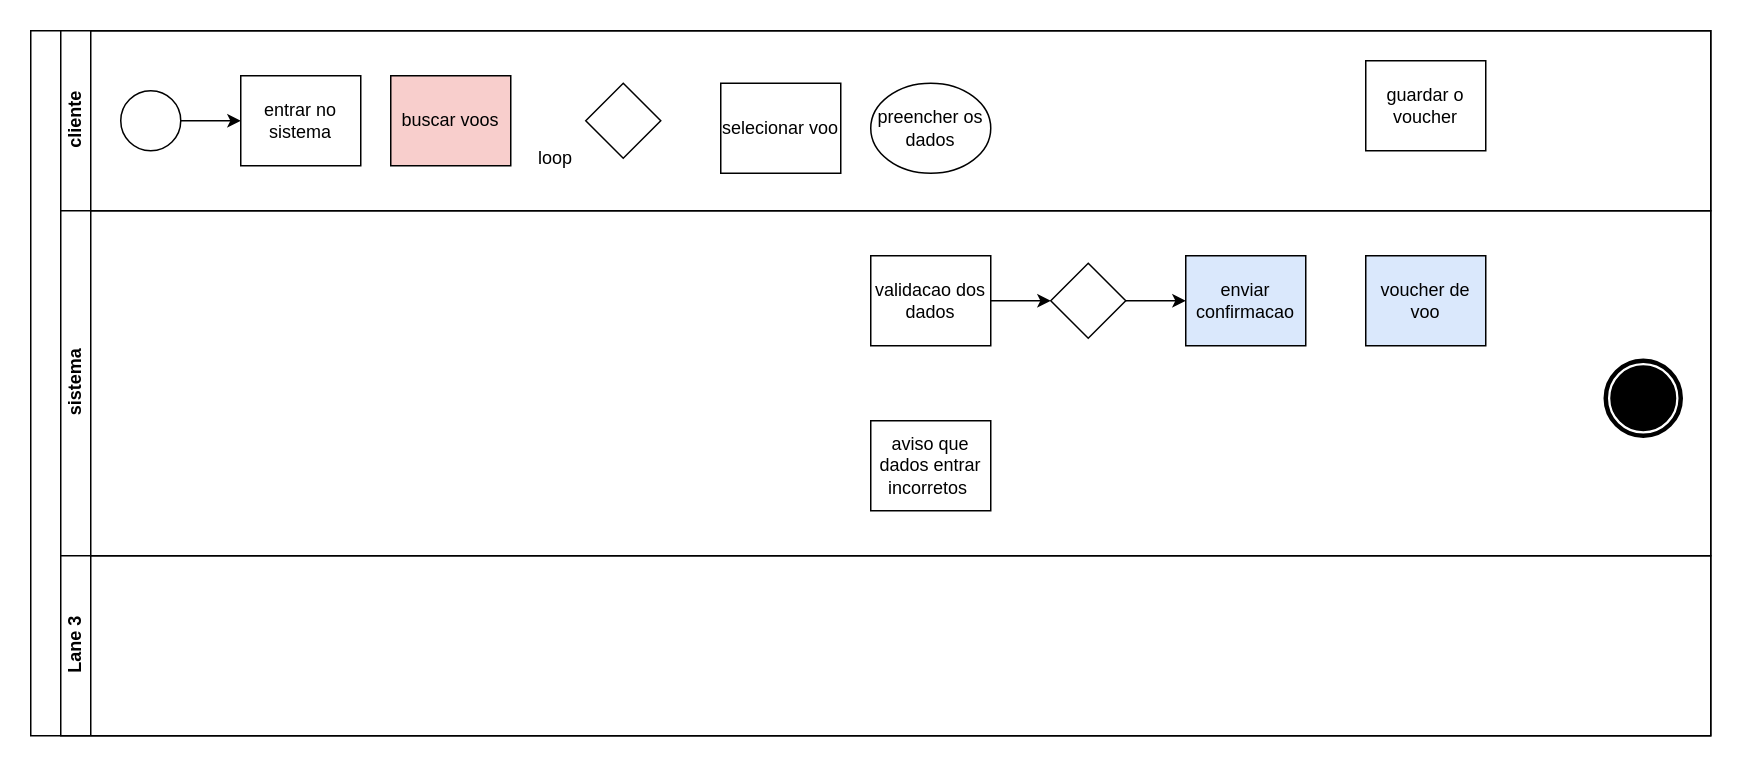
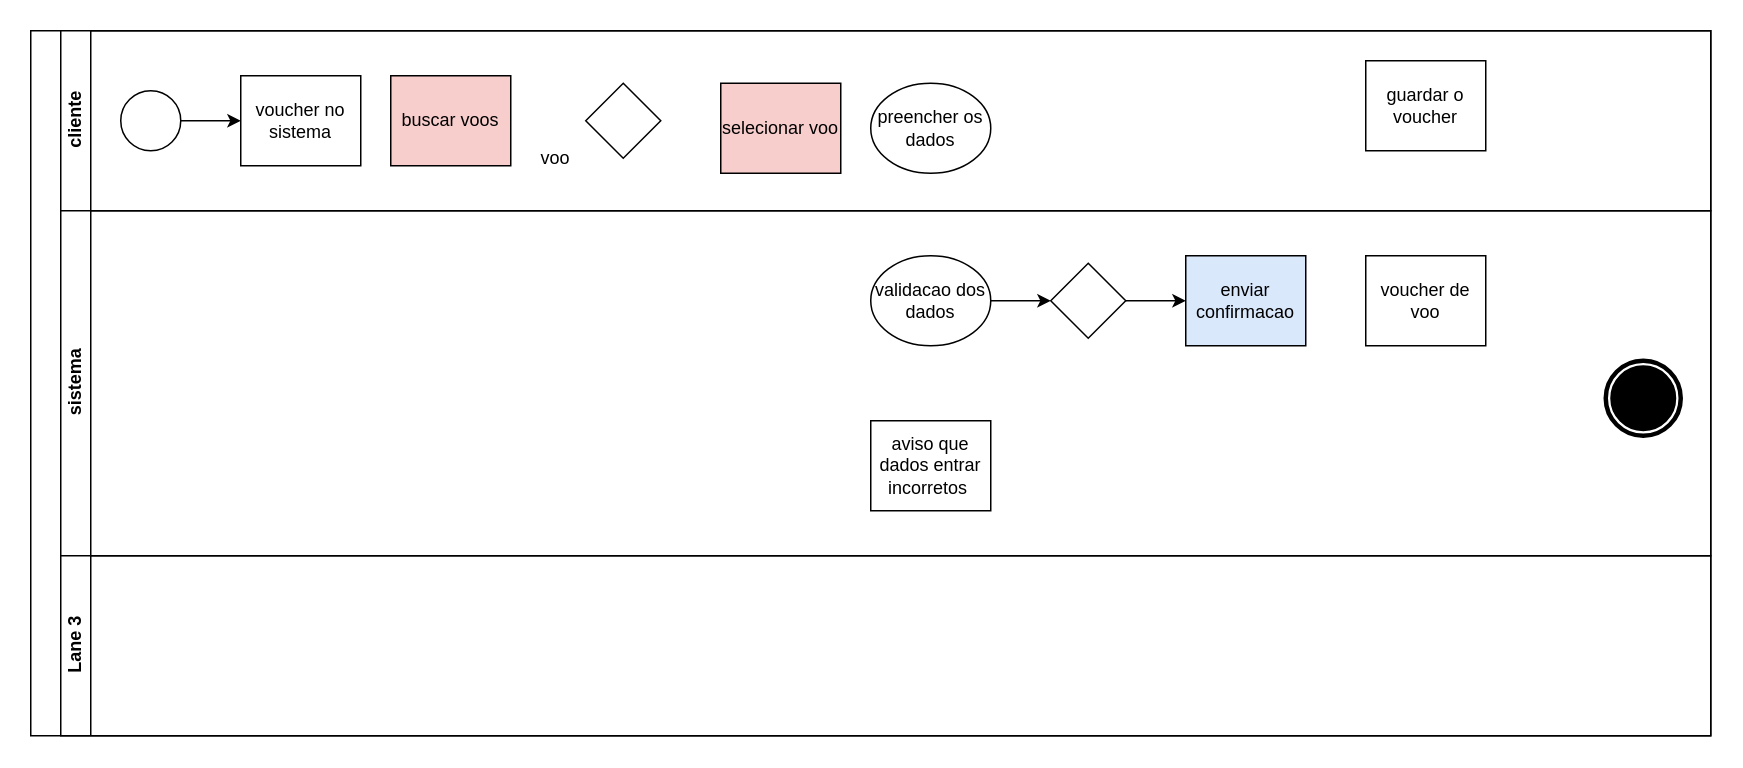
(301, 121) -> (301, 121)
(781, 128) -> (781, 128)
(556, 158) -> (556, 158)
(931, 301) -> (931, 301)
(1426, 301) -> (1426, 301)
